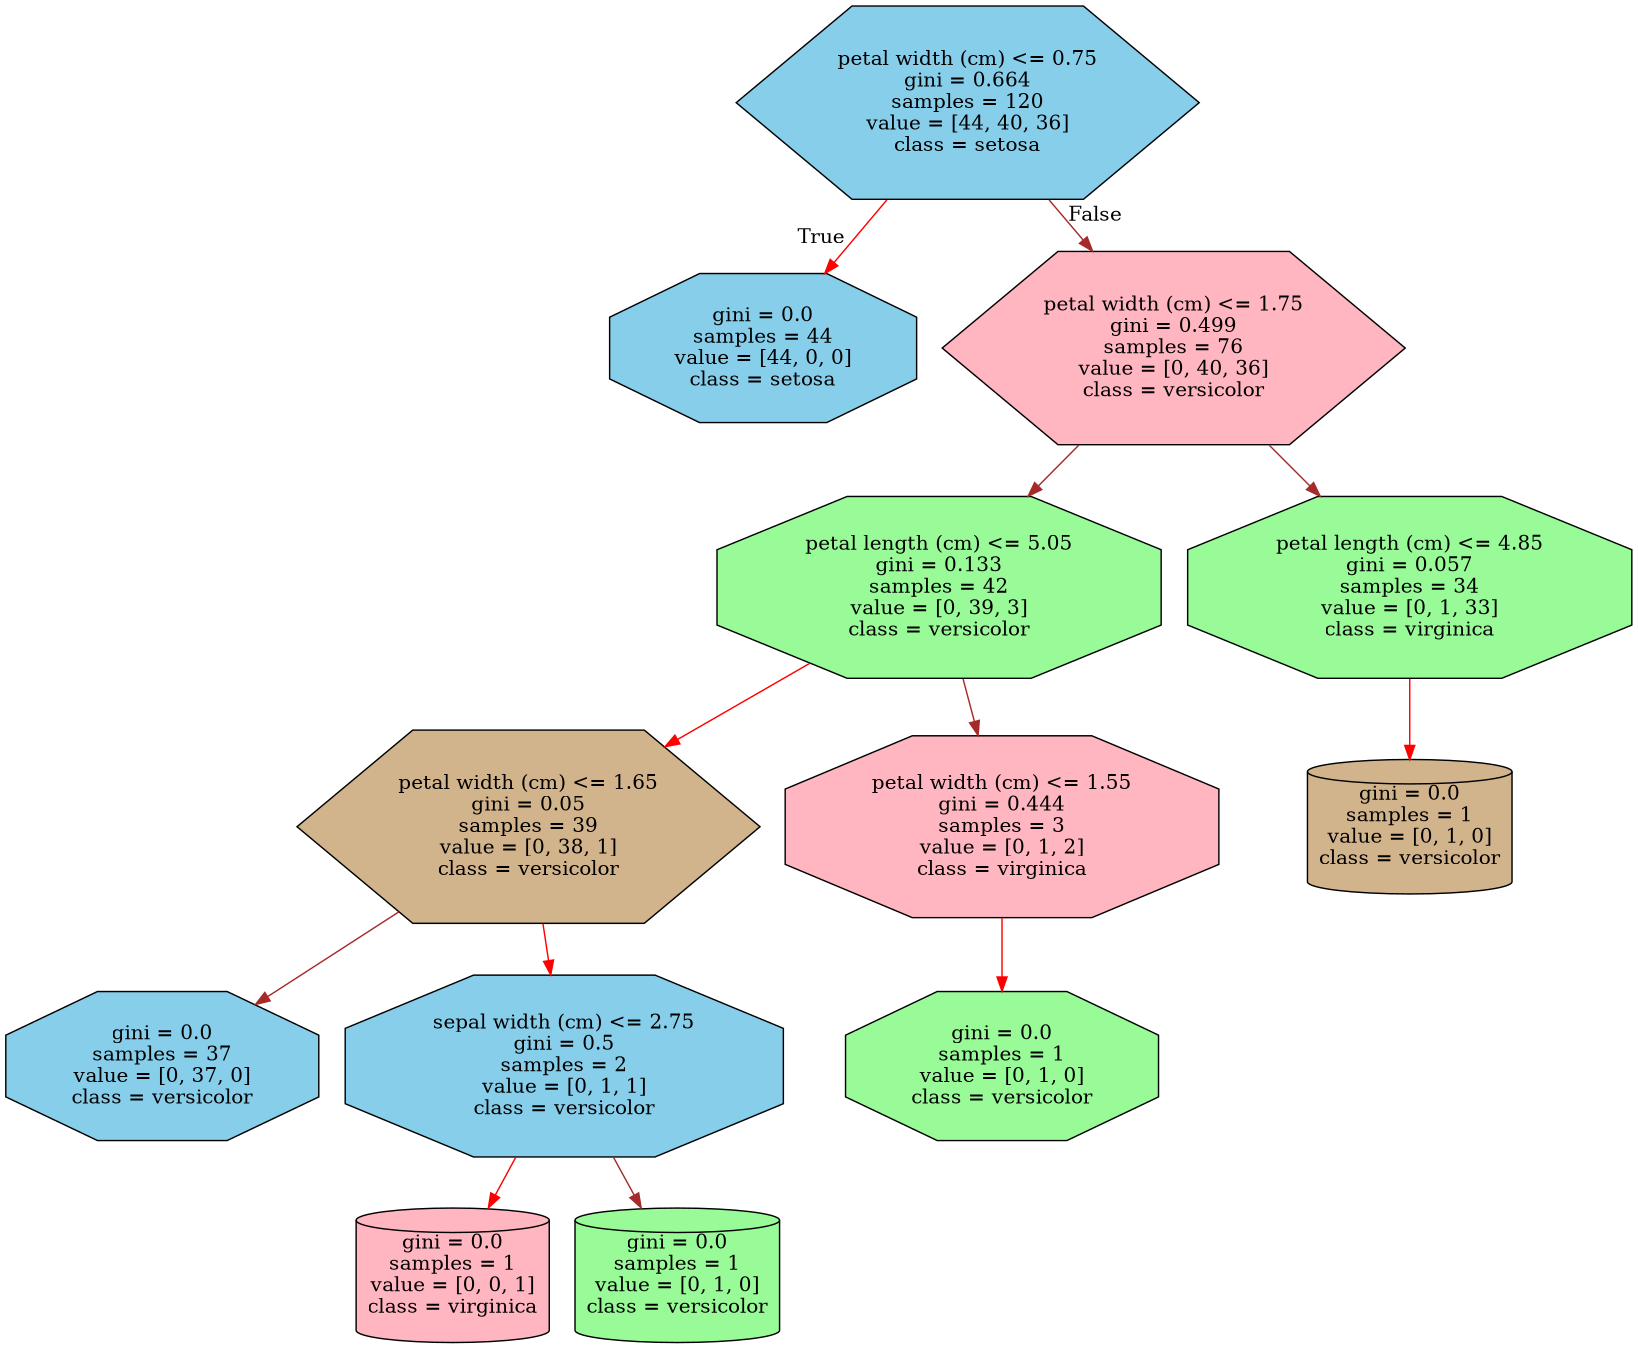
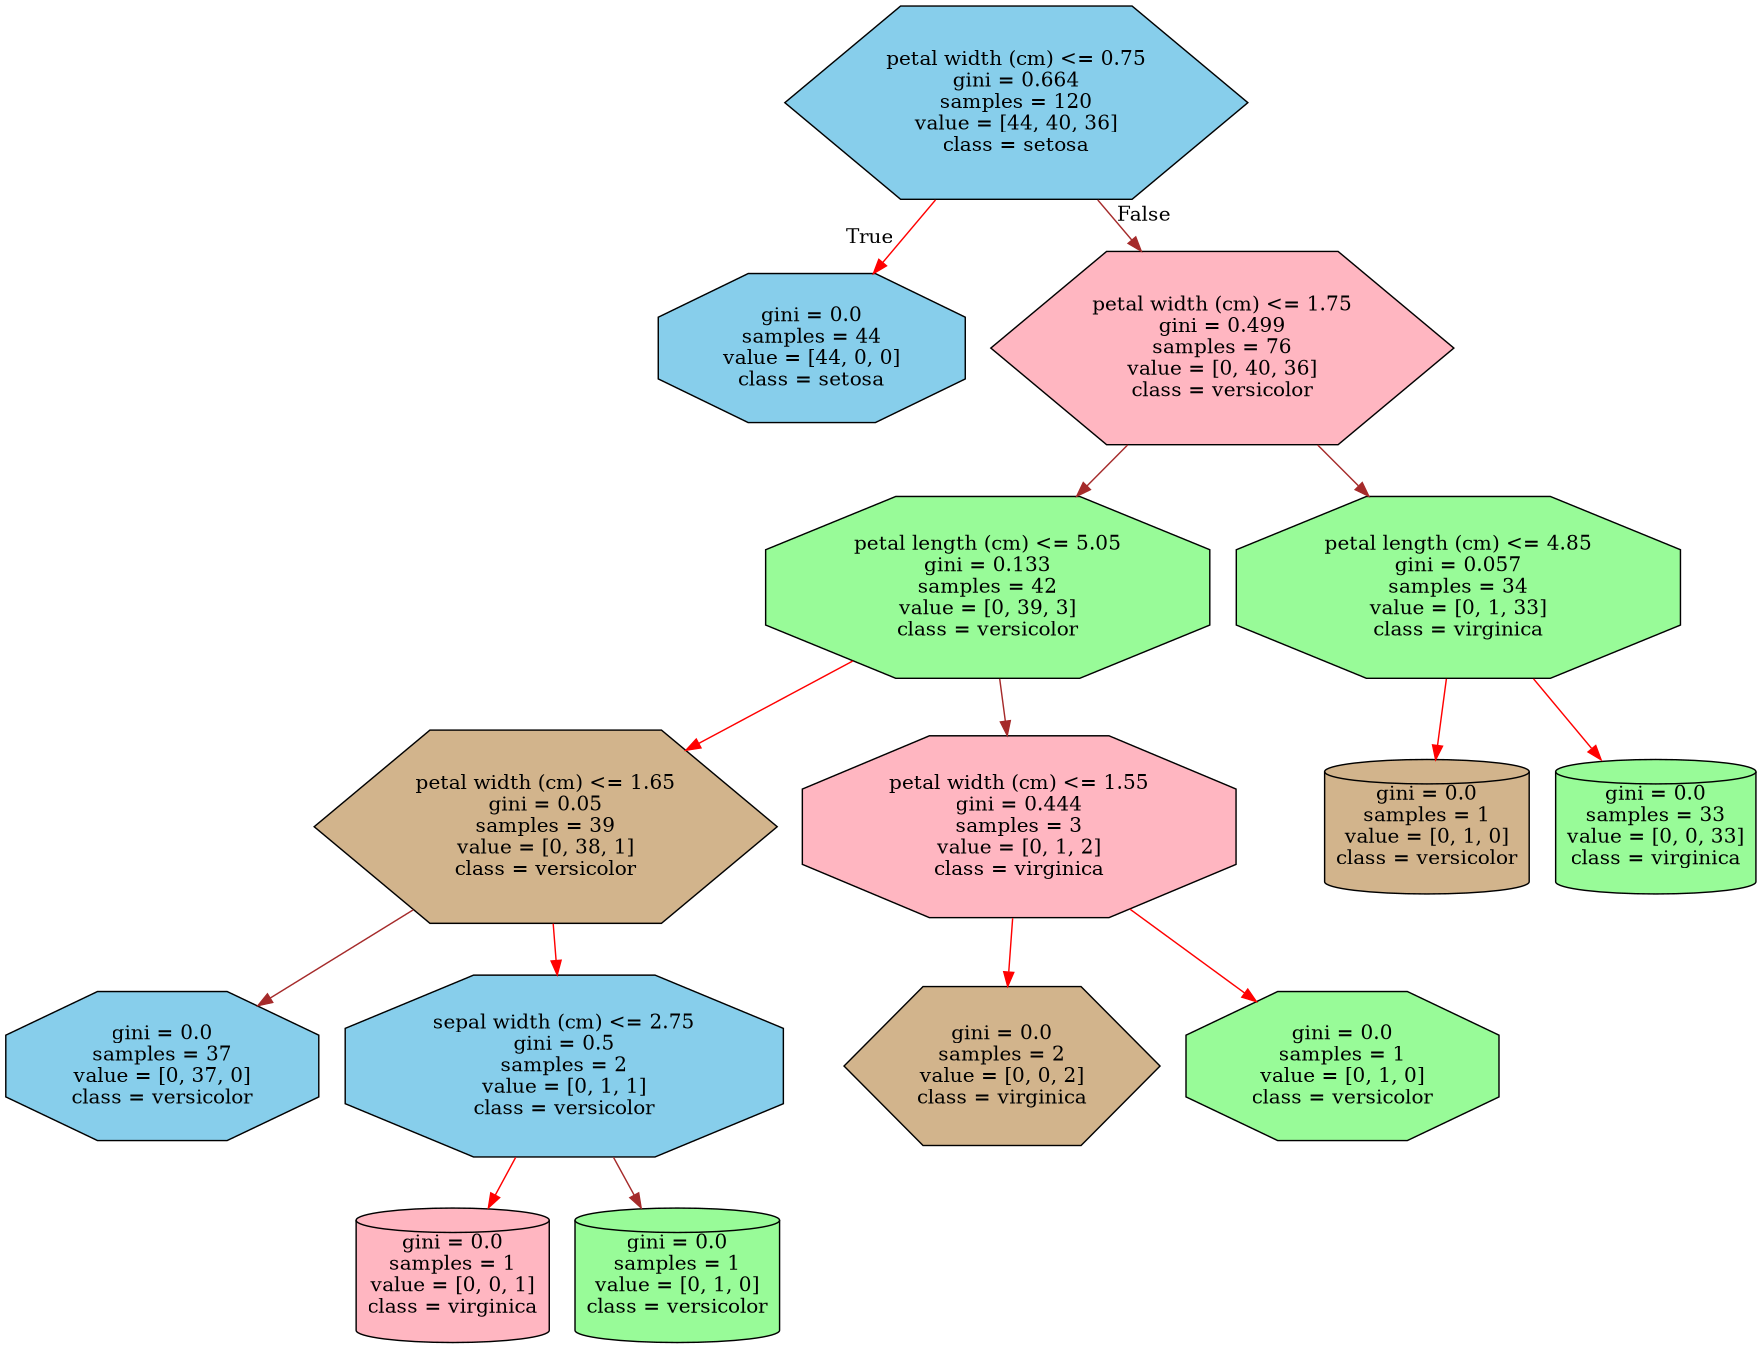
none -> (1656, 827)
none -> (1002, 1066)
